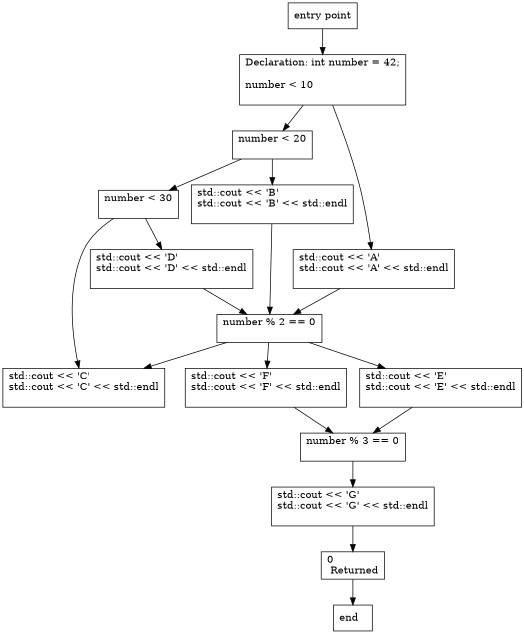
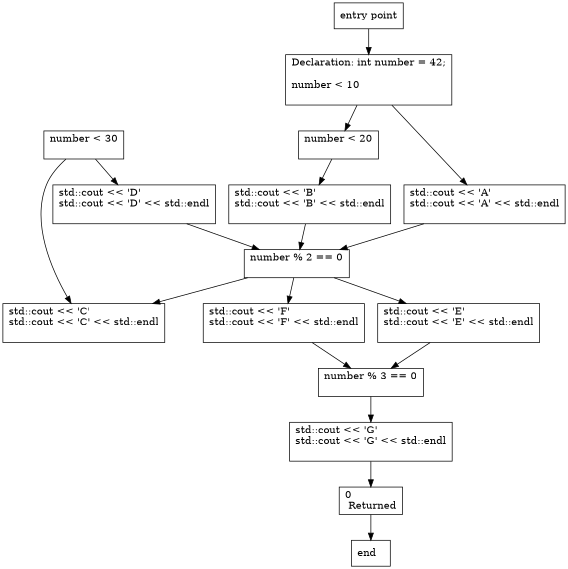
(209, 173) -> none
